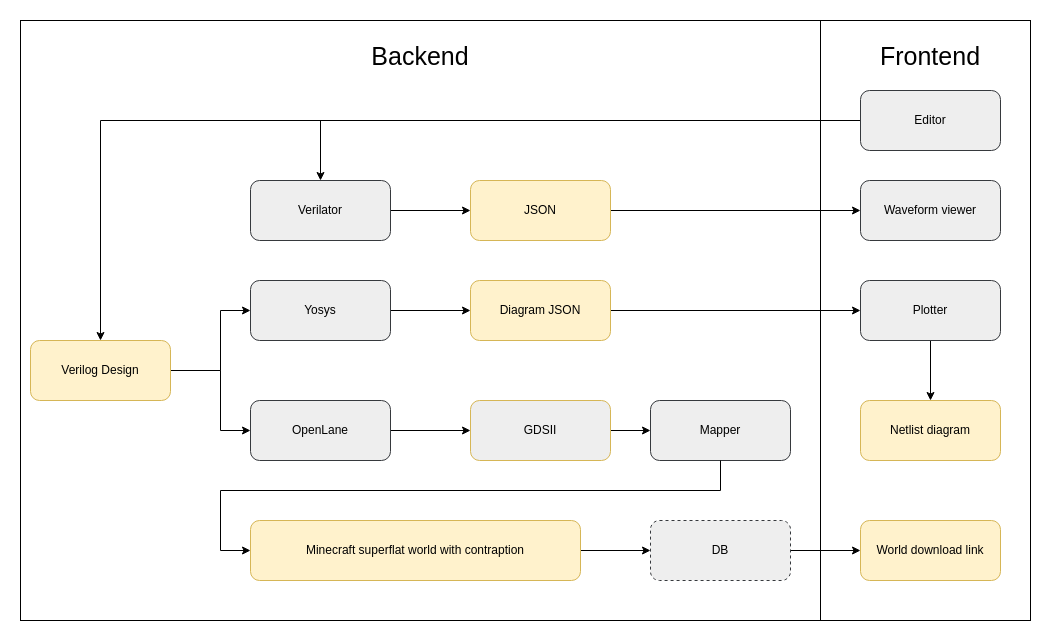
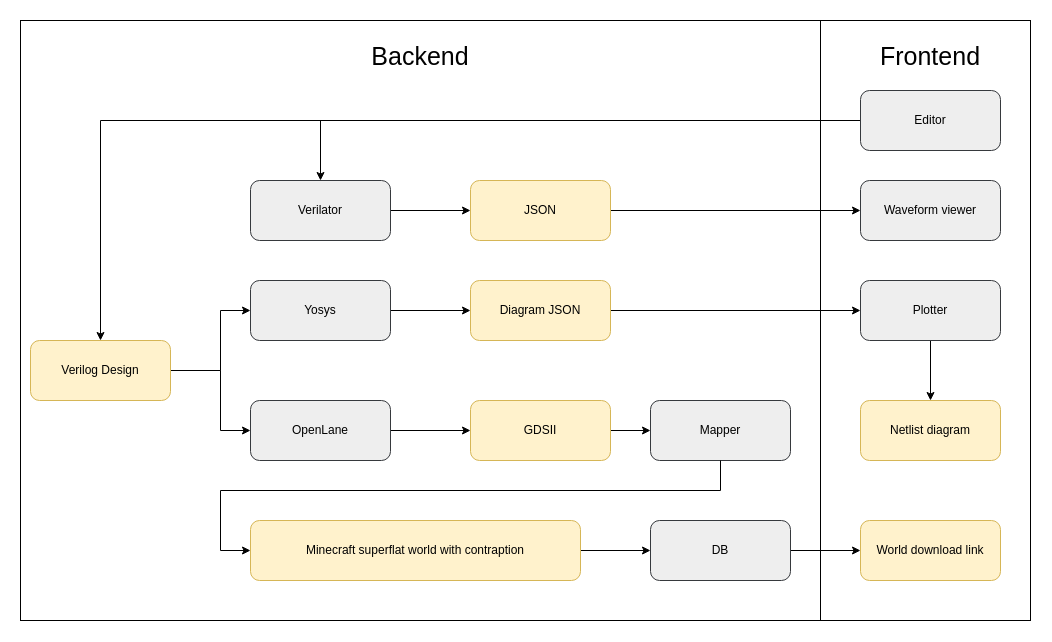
(541, 431) -> (541, 431)
(721, 551) -> (721, 551)
